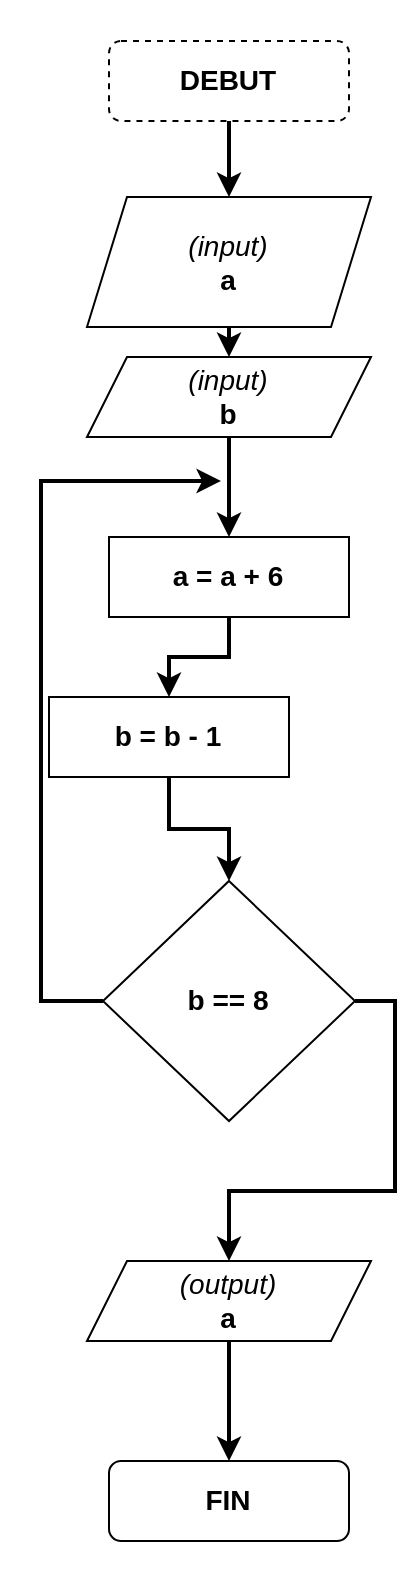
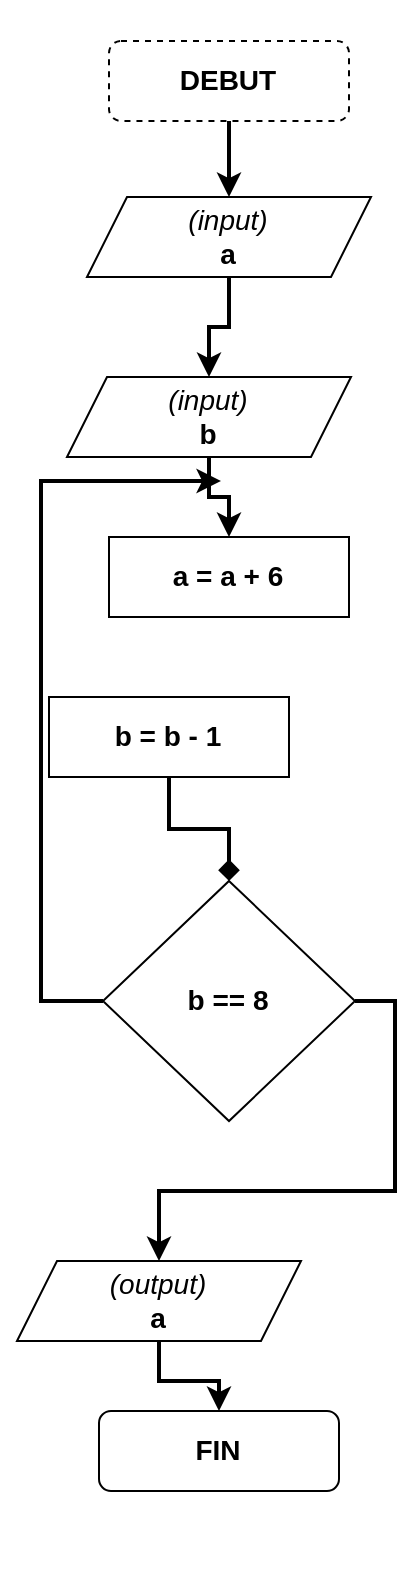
(229, 262) -> (229, 237)
(229, 397) -> (209, 417)
(208, 657) -> none
(229, 860) -> (229, 860)
(229, 1301) -> (159, 1301)
(229, 1501) -> (219, 1451)
